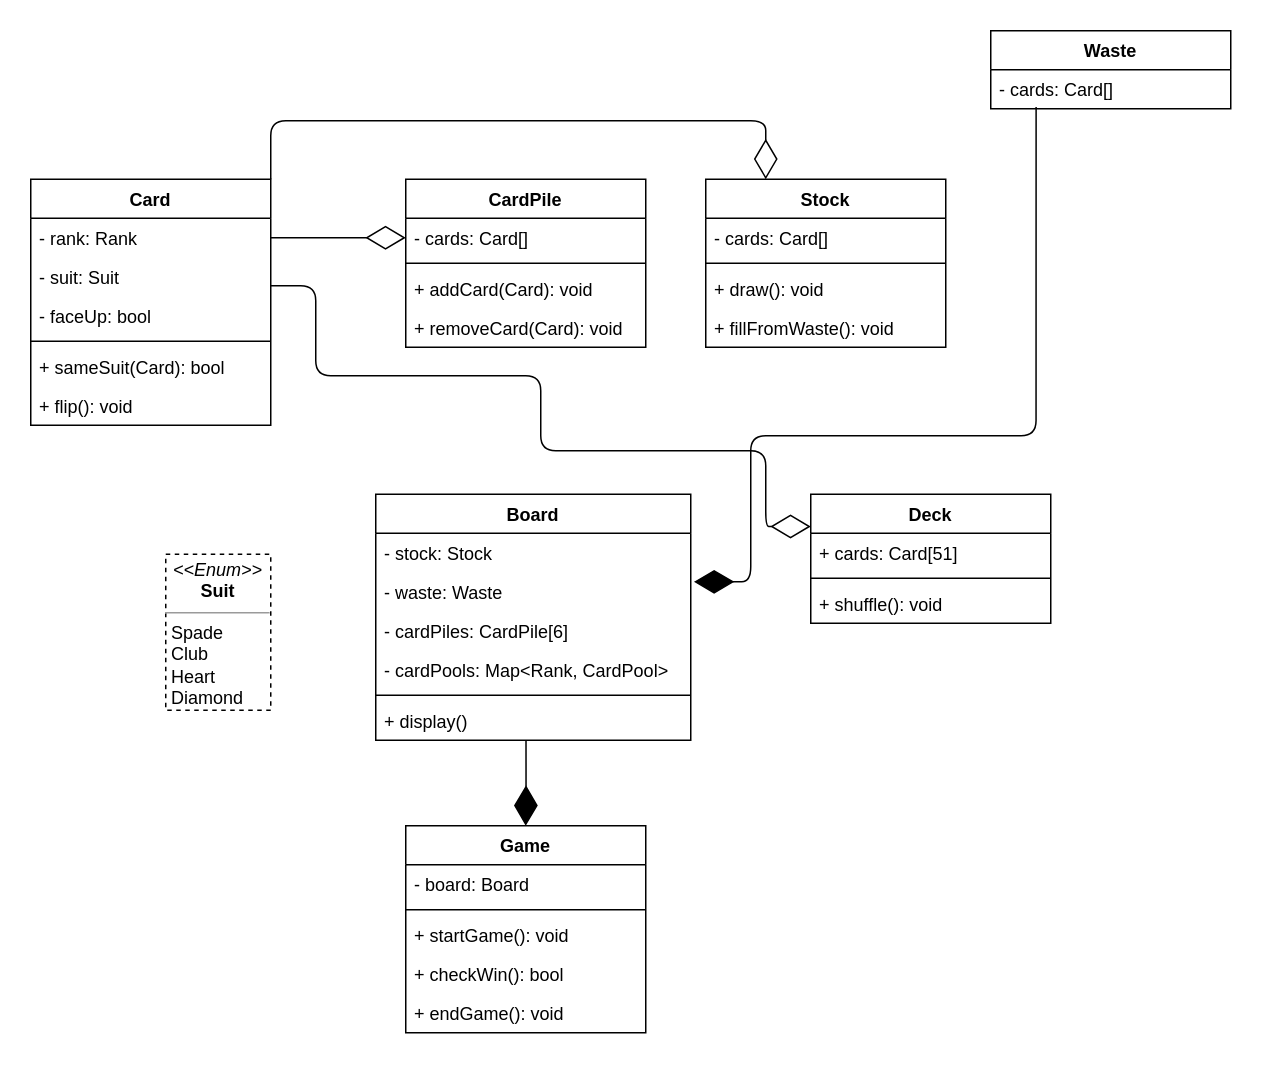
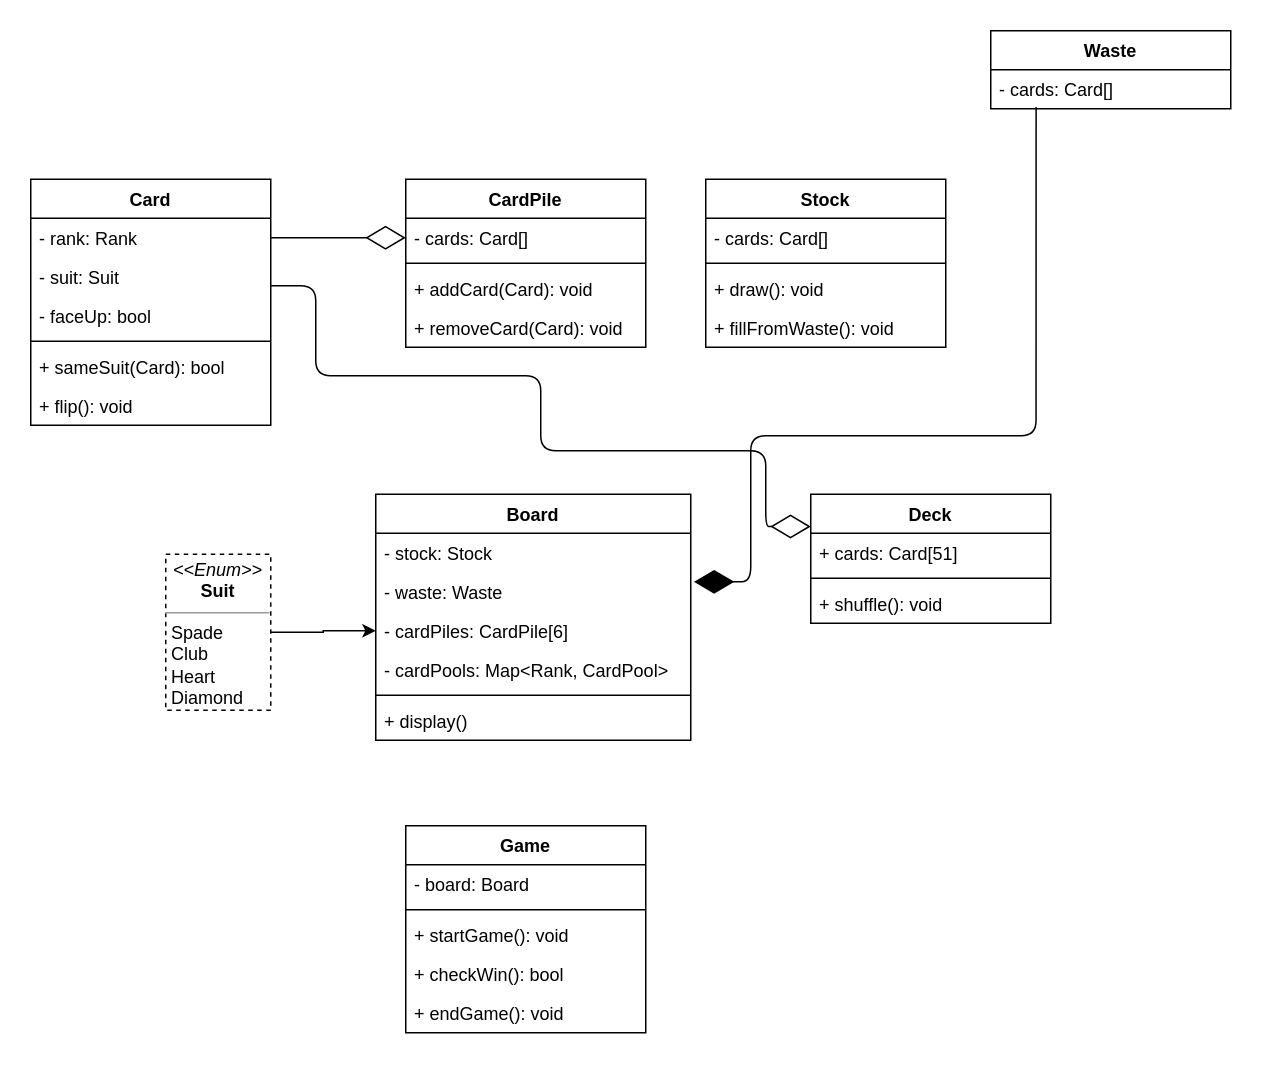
(498, 121) -> none
none -> (318, 632)
(526, 763) -> none
